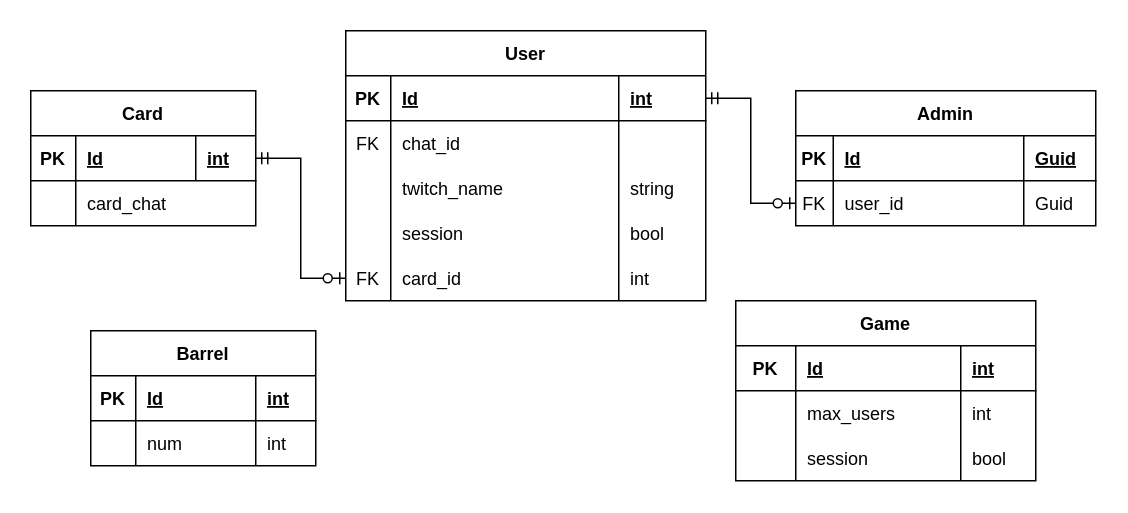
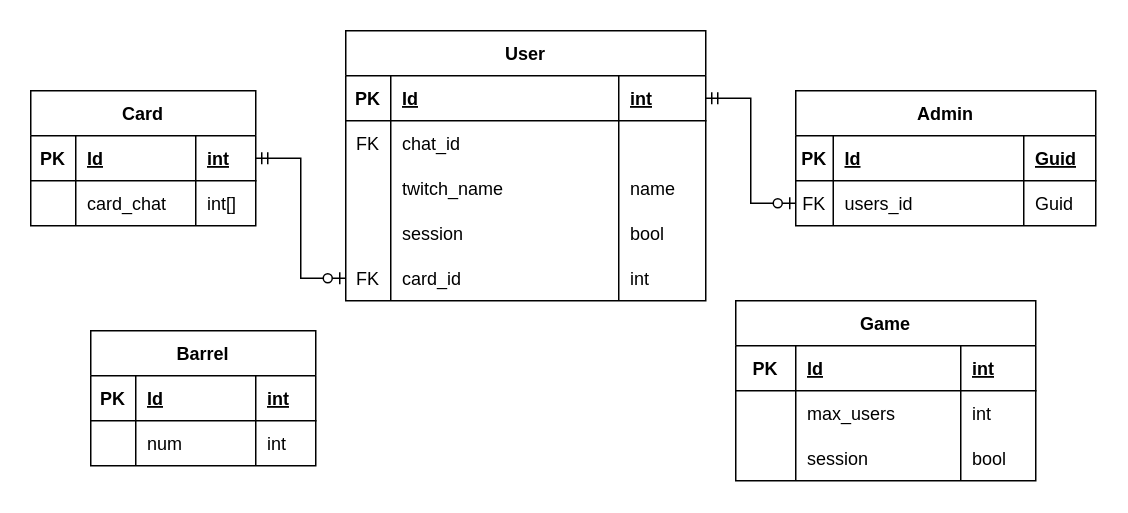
(658, 189) -> (650, 189)
none -> (226, 203)
(877, 204) -> (882, 204)
